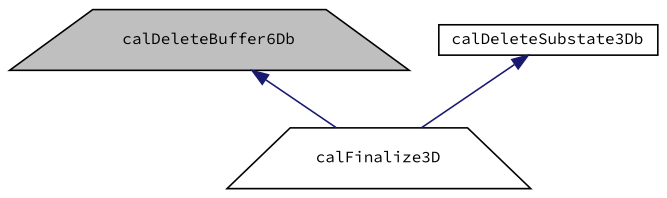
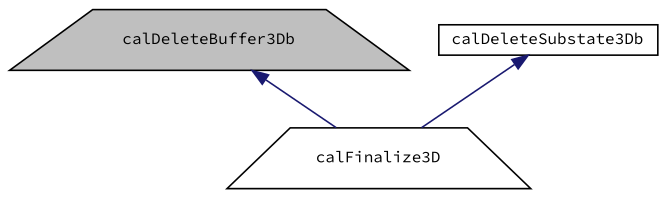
(209, 40) -> (209, 40)
